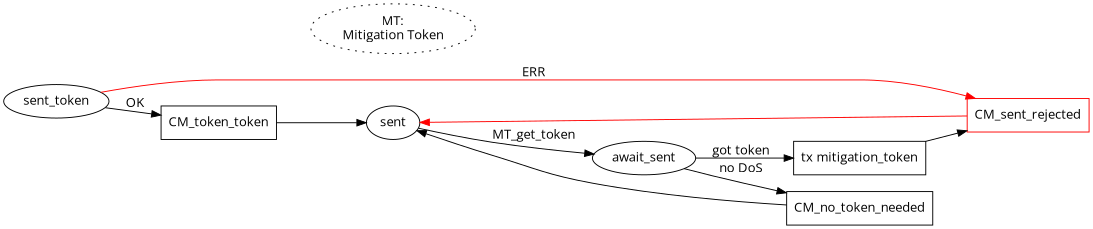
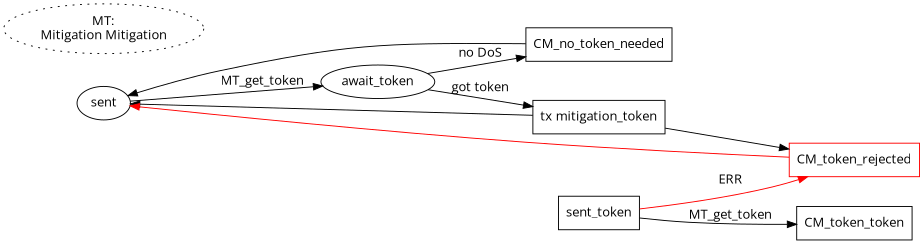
(393, 29) -> (104, 29)
(56, 101) -> (599, 213)
(135, 104) -> (731, 215)
(1028, 115) -> (854, 160)
(317, 123) -> (336, 110)
(644, 158) -> (378, 82)
